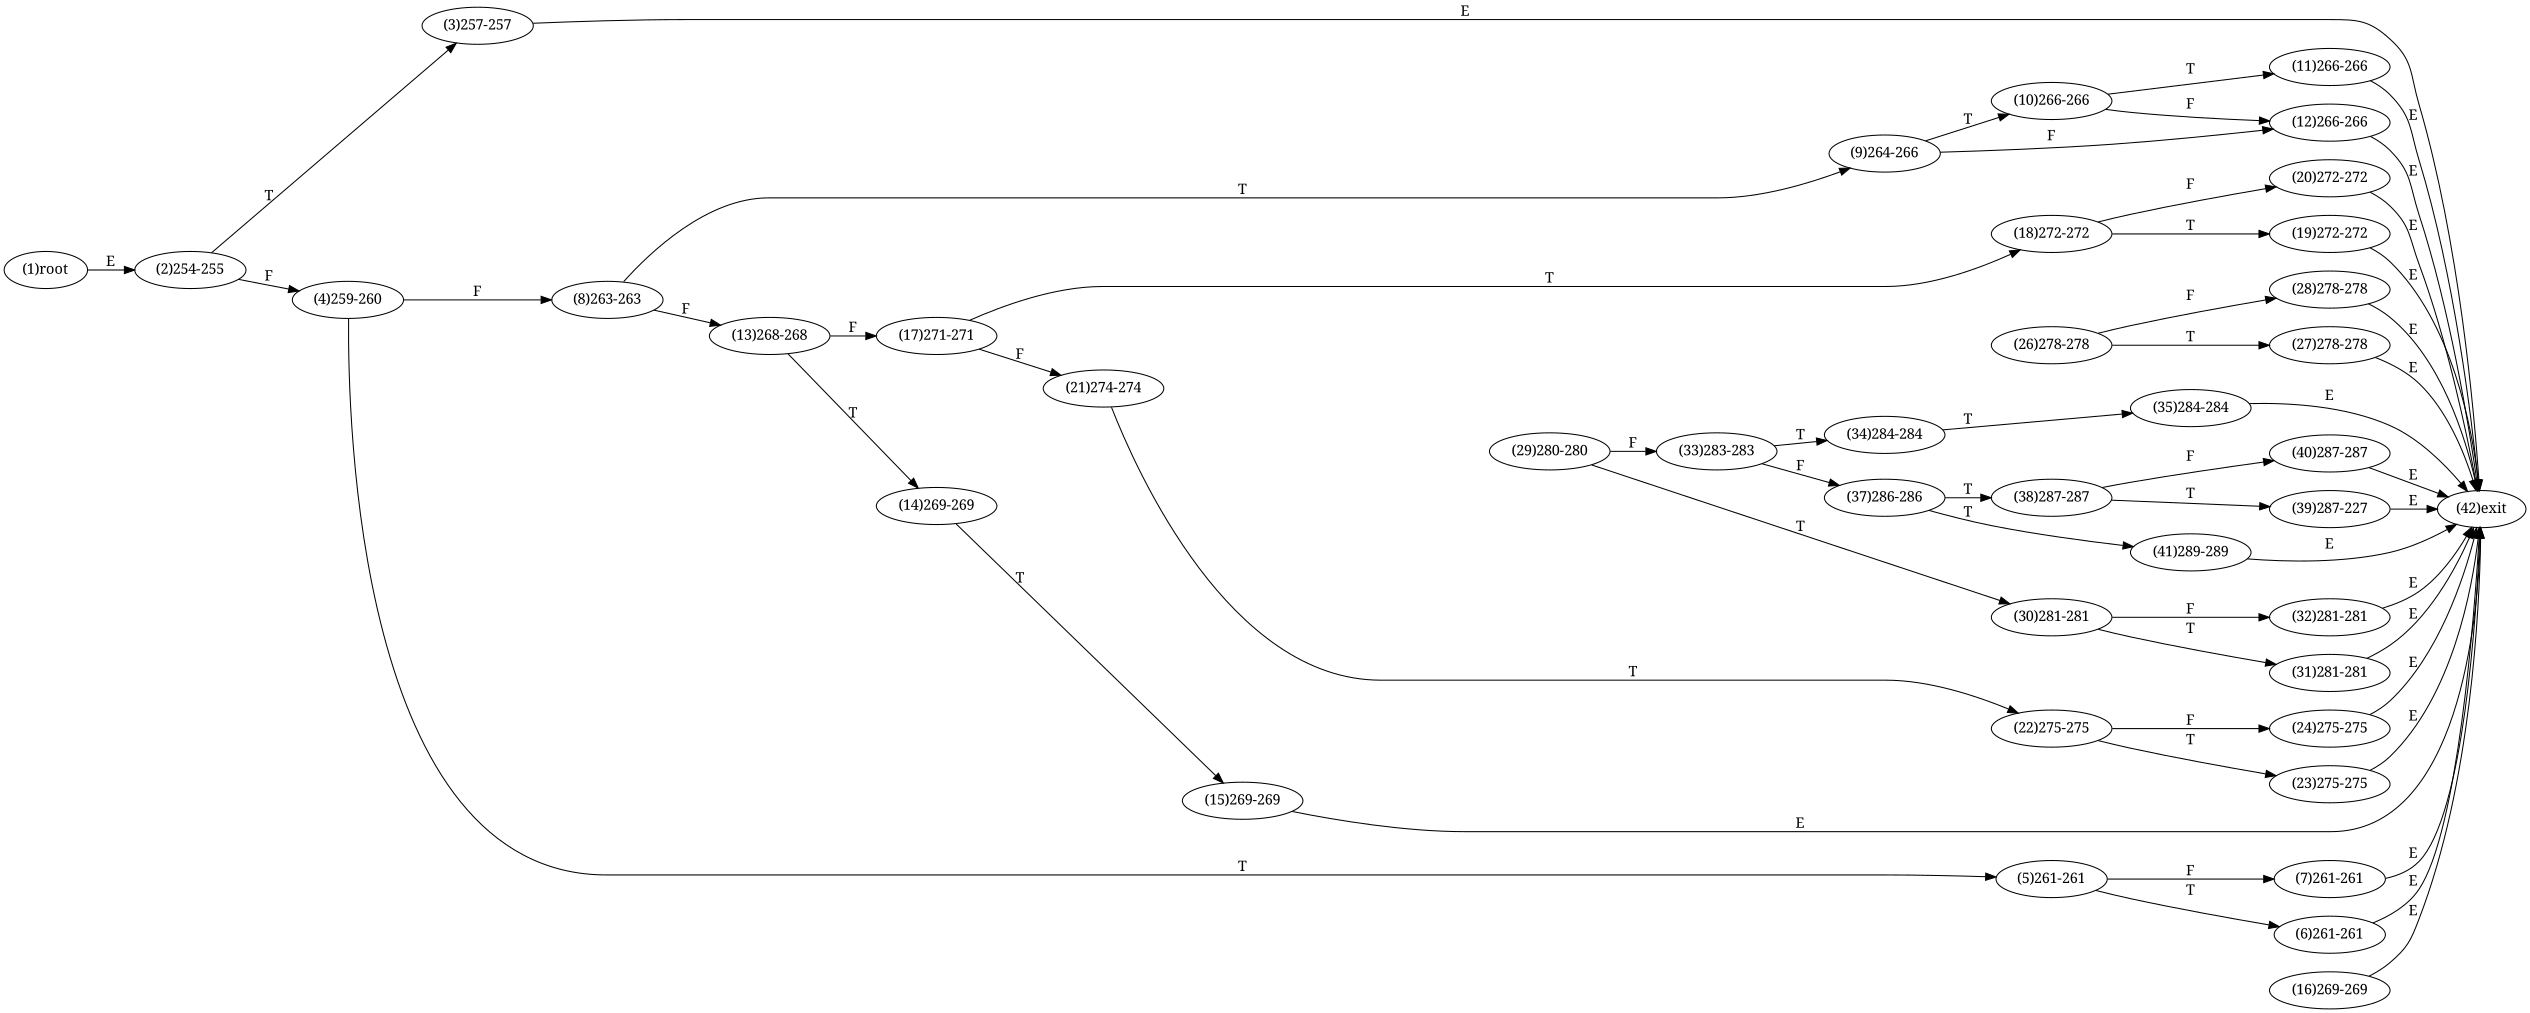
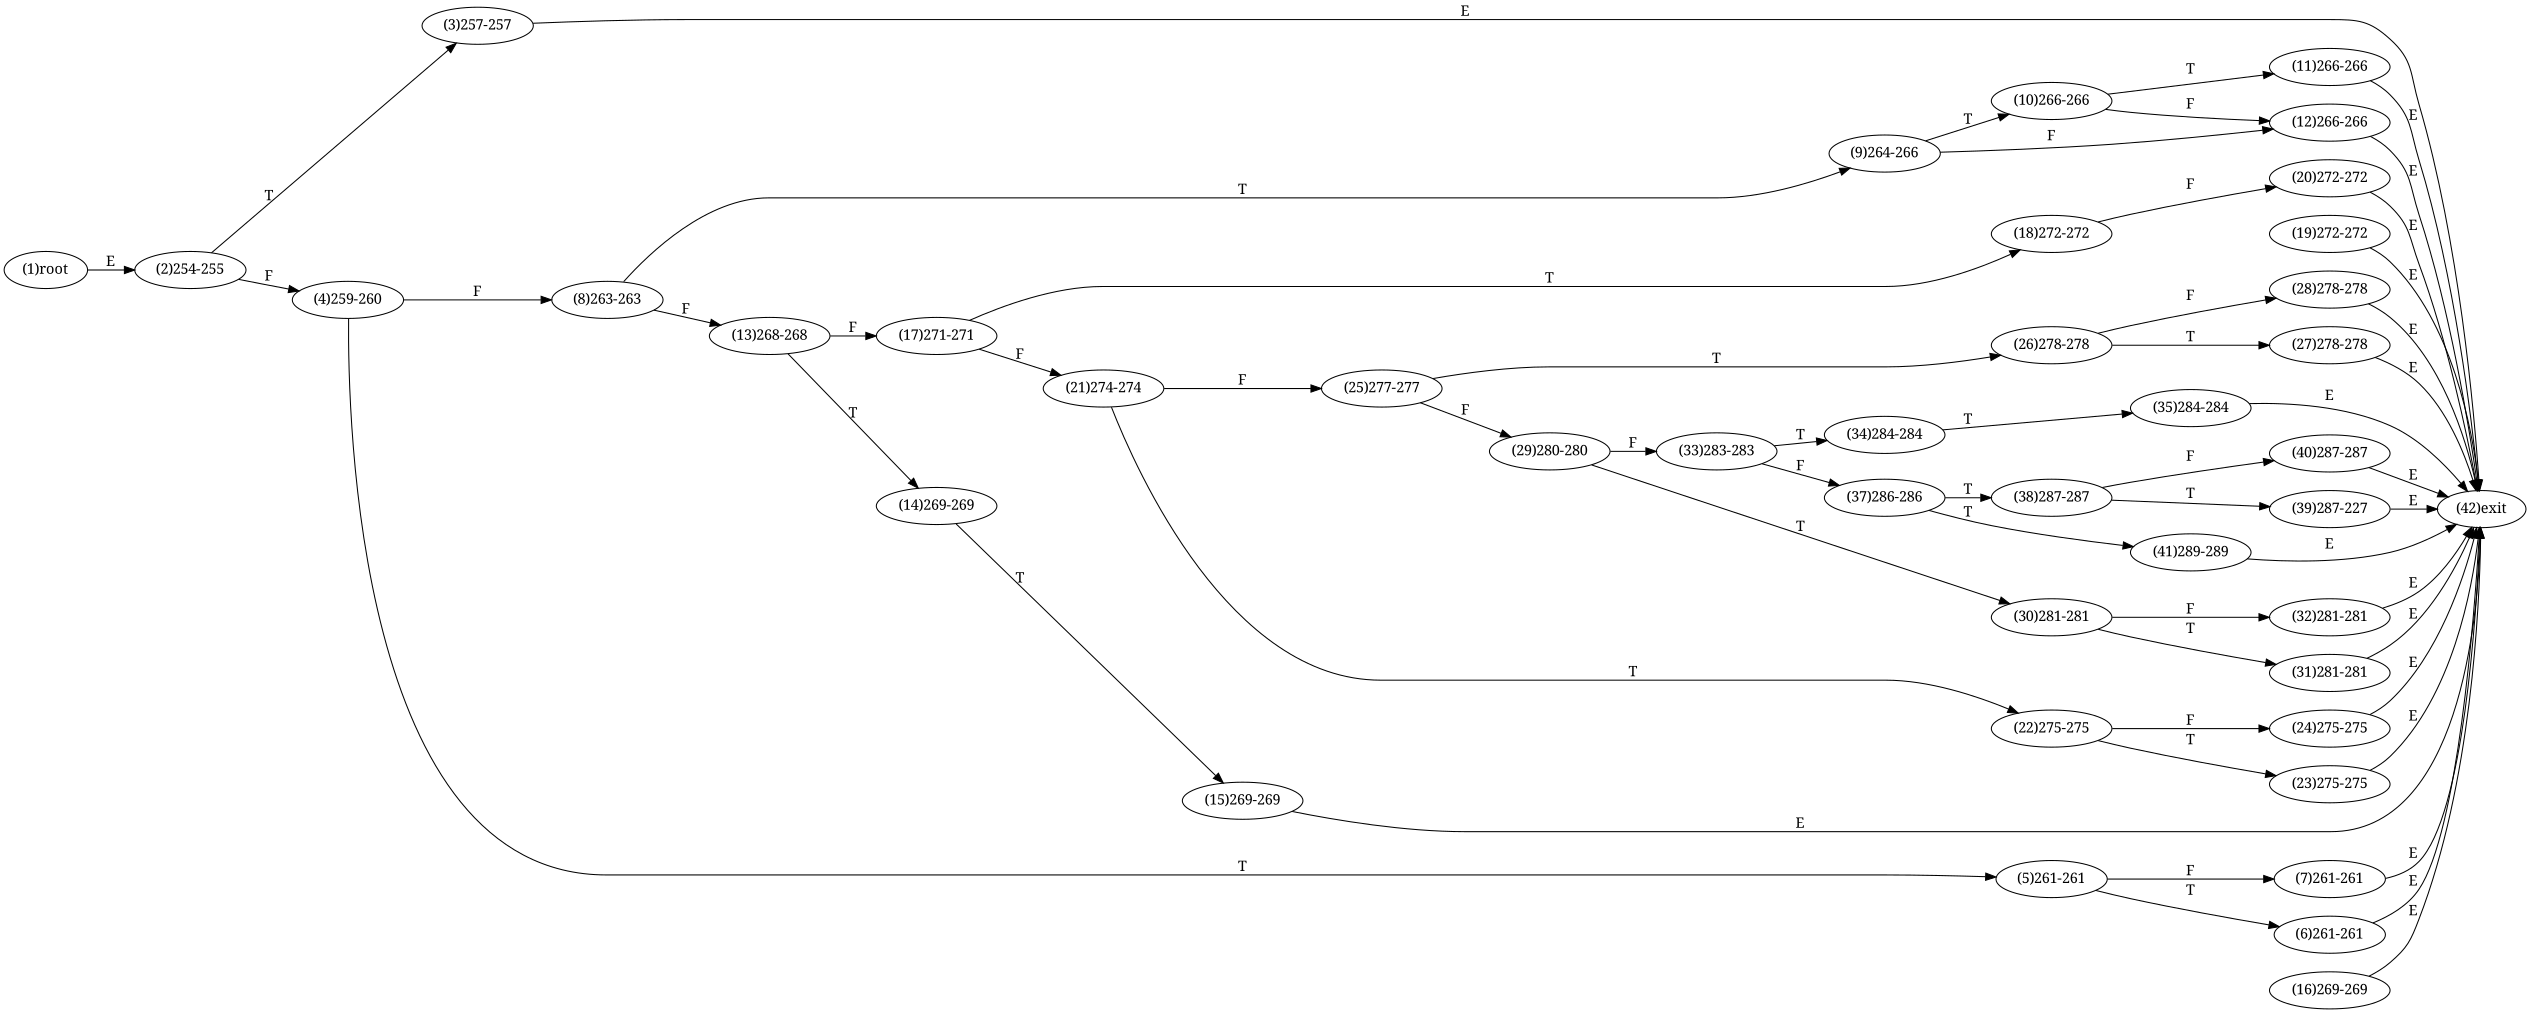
(2186, 234) -> none
none -> (1382, 389)
